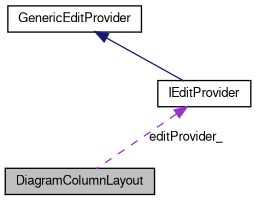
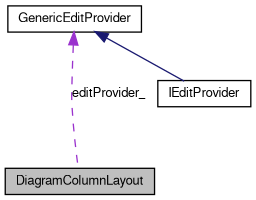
(136, 141) -> (72, 107)
